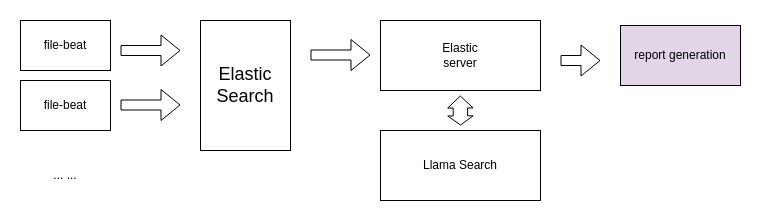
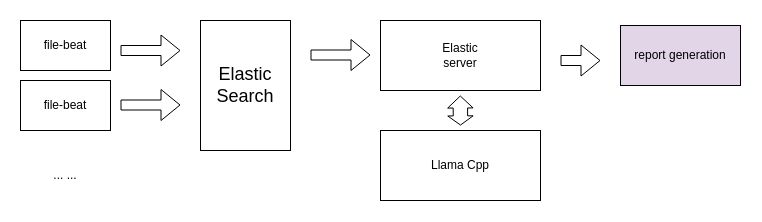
(461, 166) -> (461, 166)
